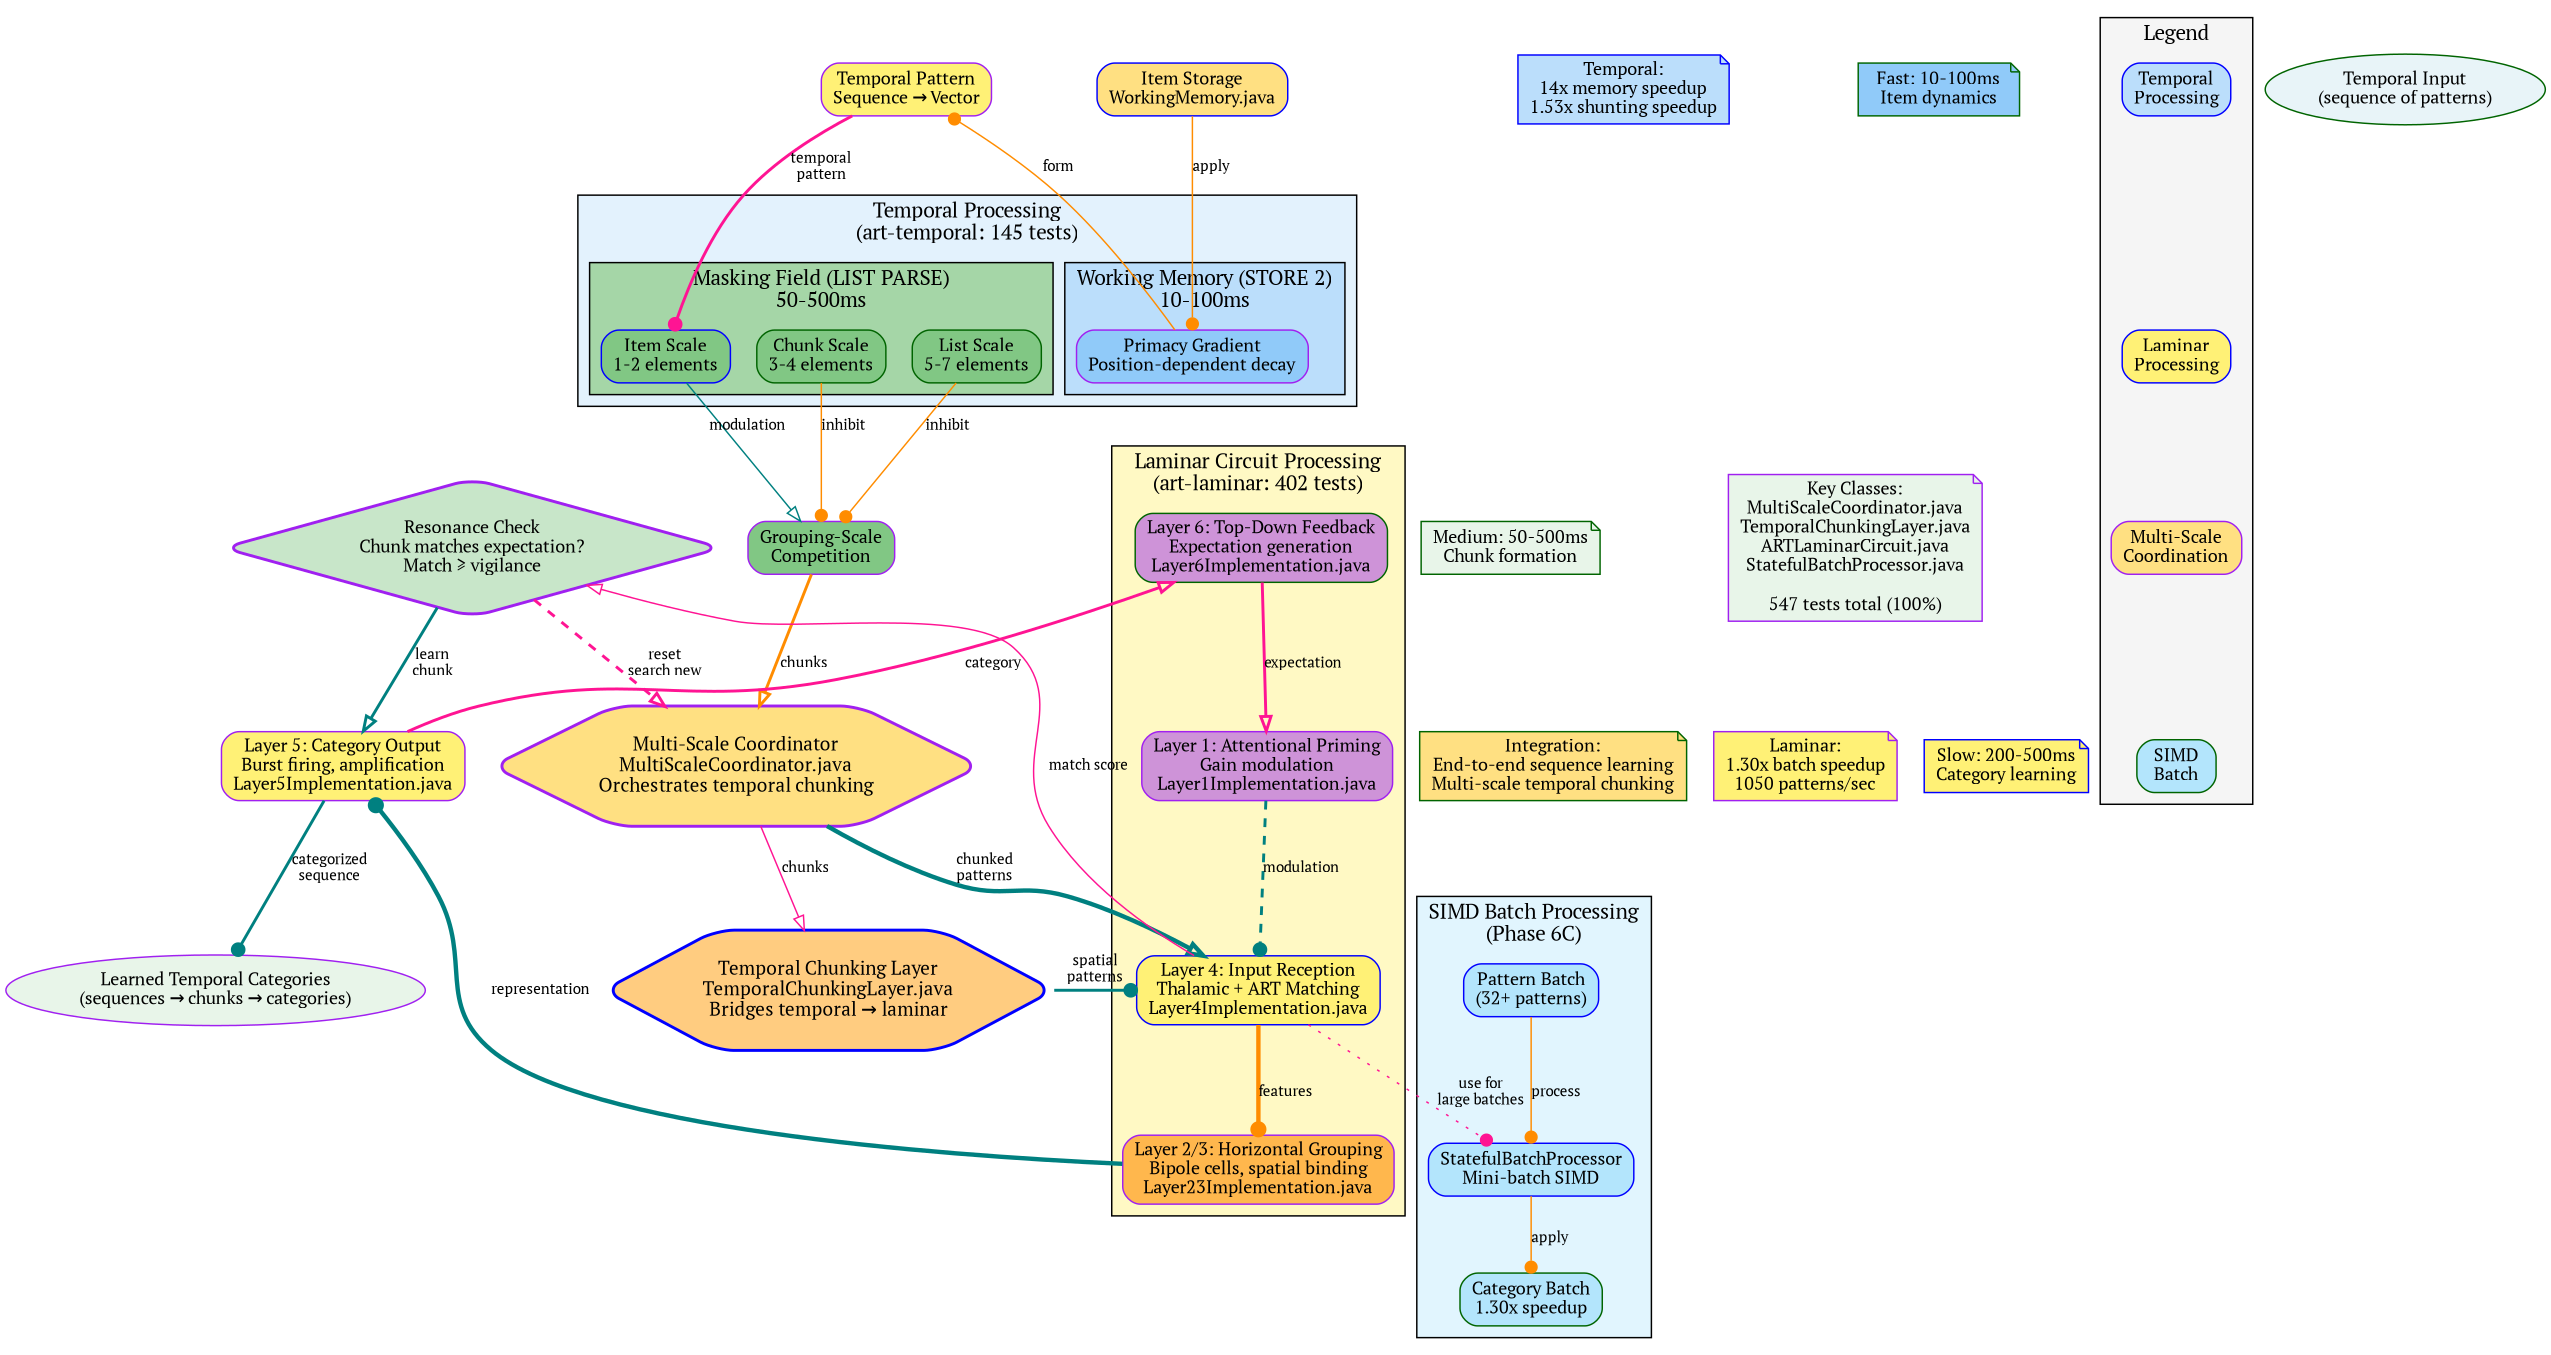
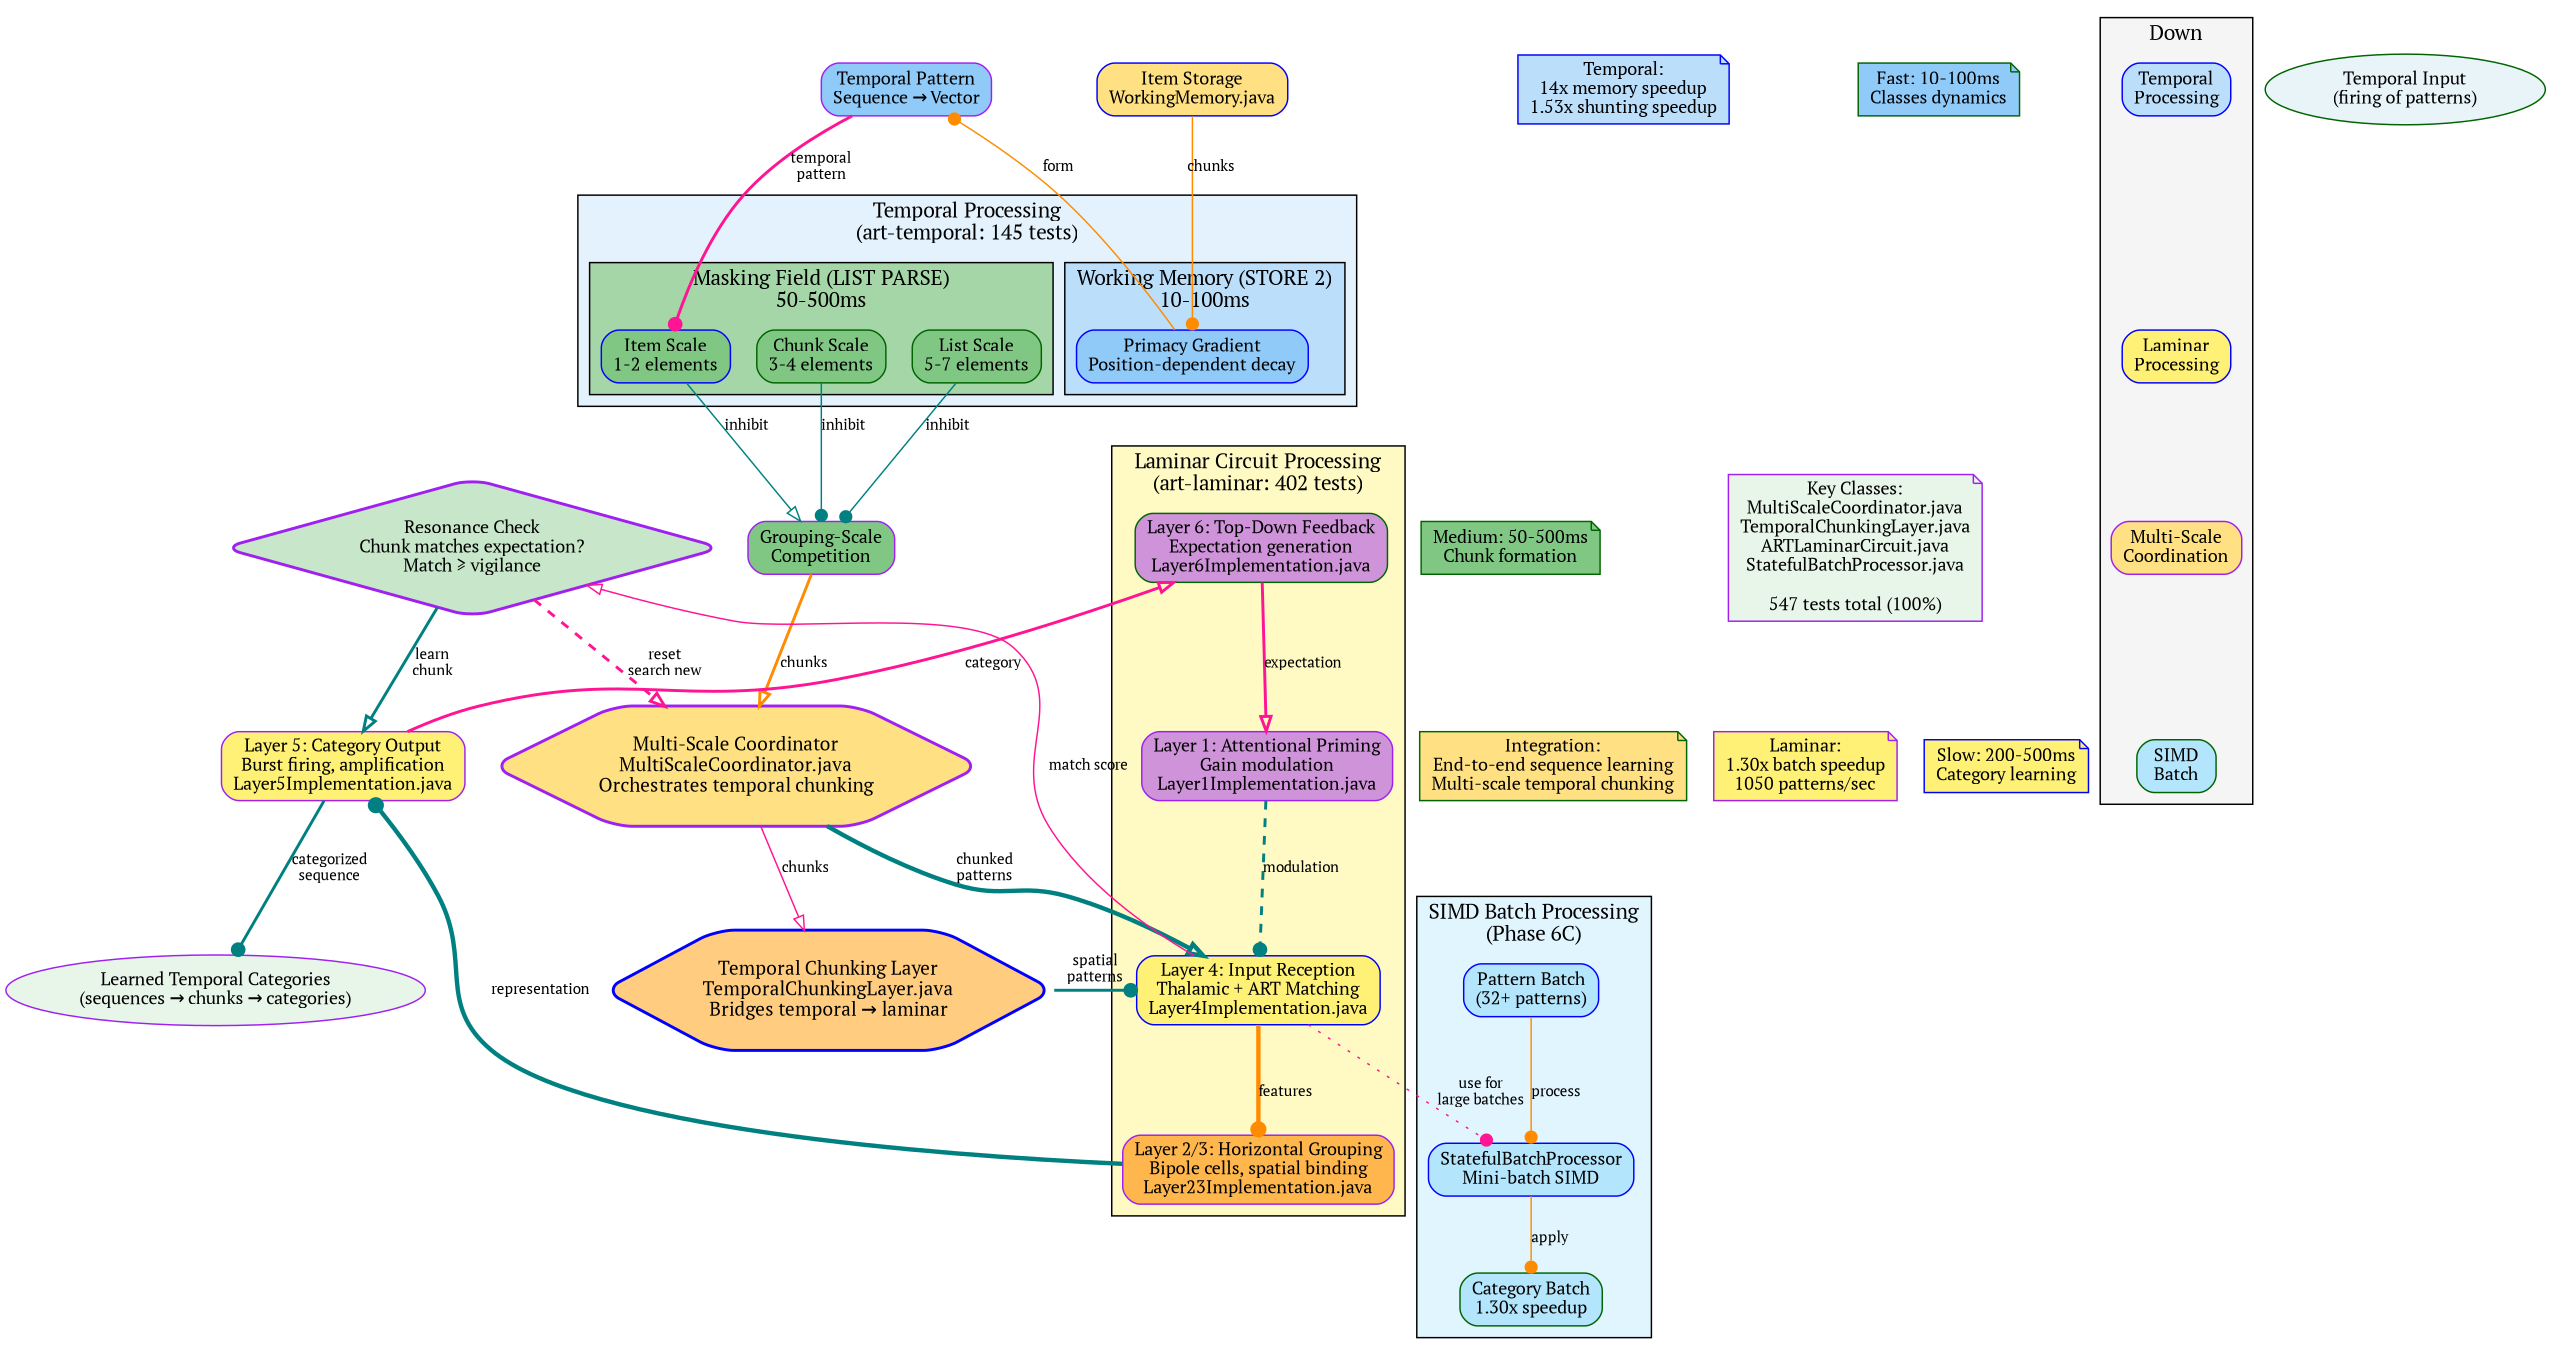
(2177, 34) -> (2177, 34)
(906, 89) -> (906, 89)
(1939, 89) -> (1939, 89)
(2405, 89) -> (2405, 89)
(1211, 167) -> (1211, 167)
(1192, 356) -> (1192, 356)
(747, 426) -> (747, 426)
(821, 446) -> (821, 446)
(903, 447) -> (903, 447)
(1511, 548) -> (1511, 548)
